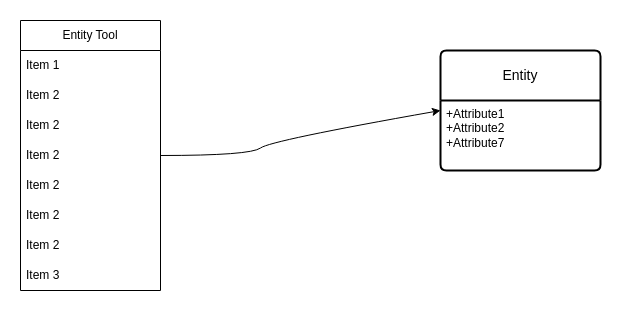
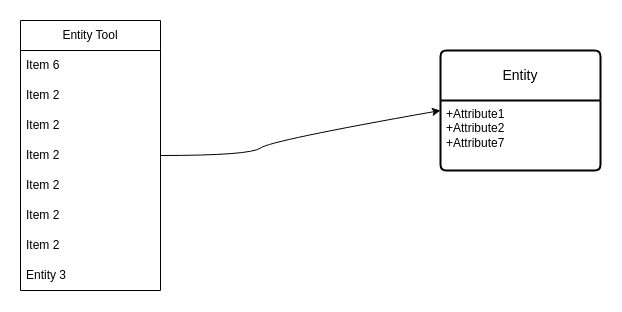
(45, 66) -> (45, 66)
(45, 276) -> (50, 276)
